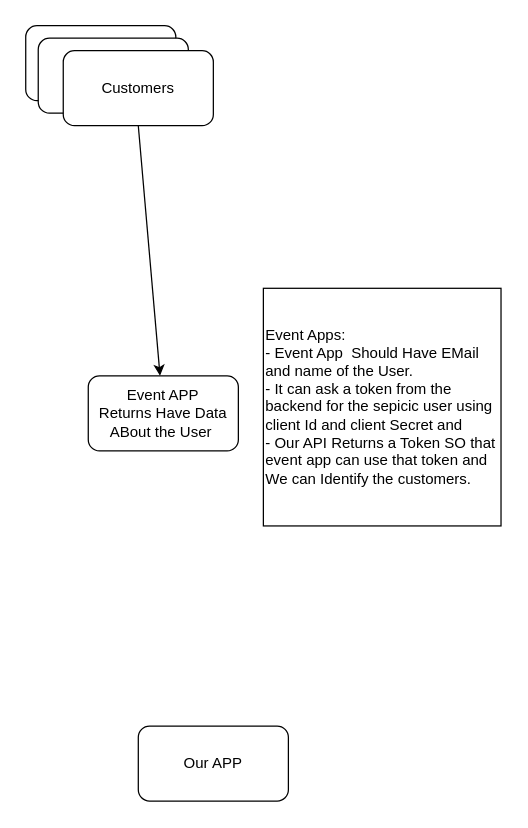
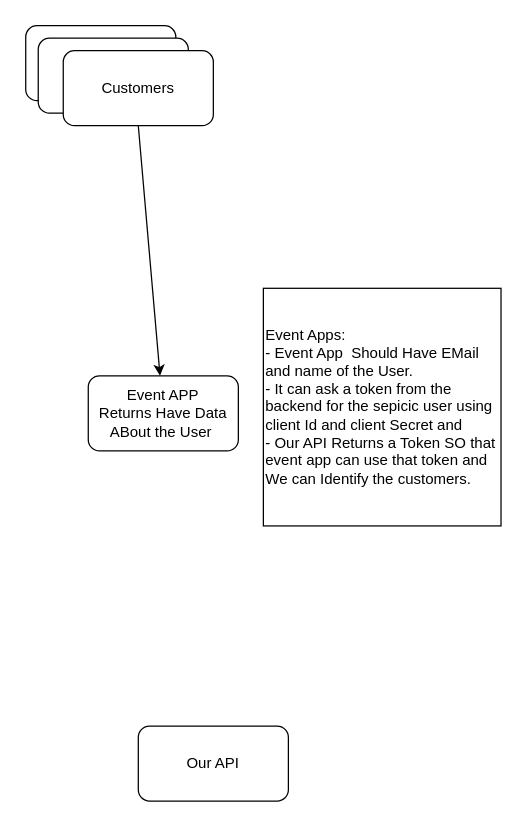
(213, 763) -> (213, 763)
